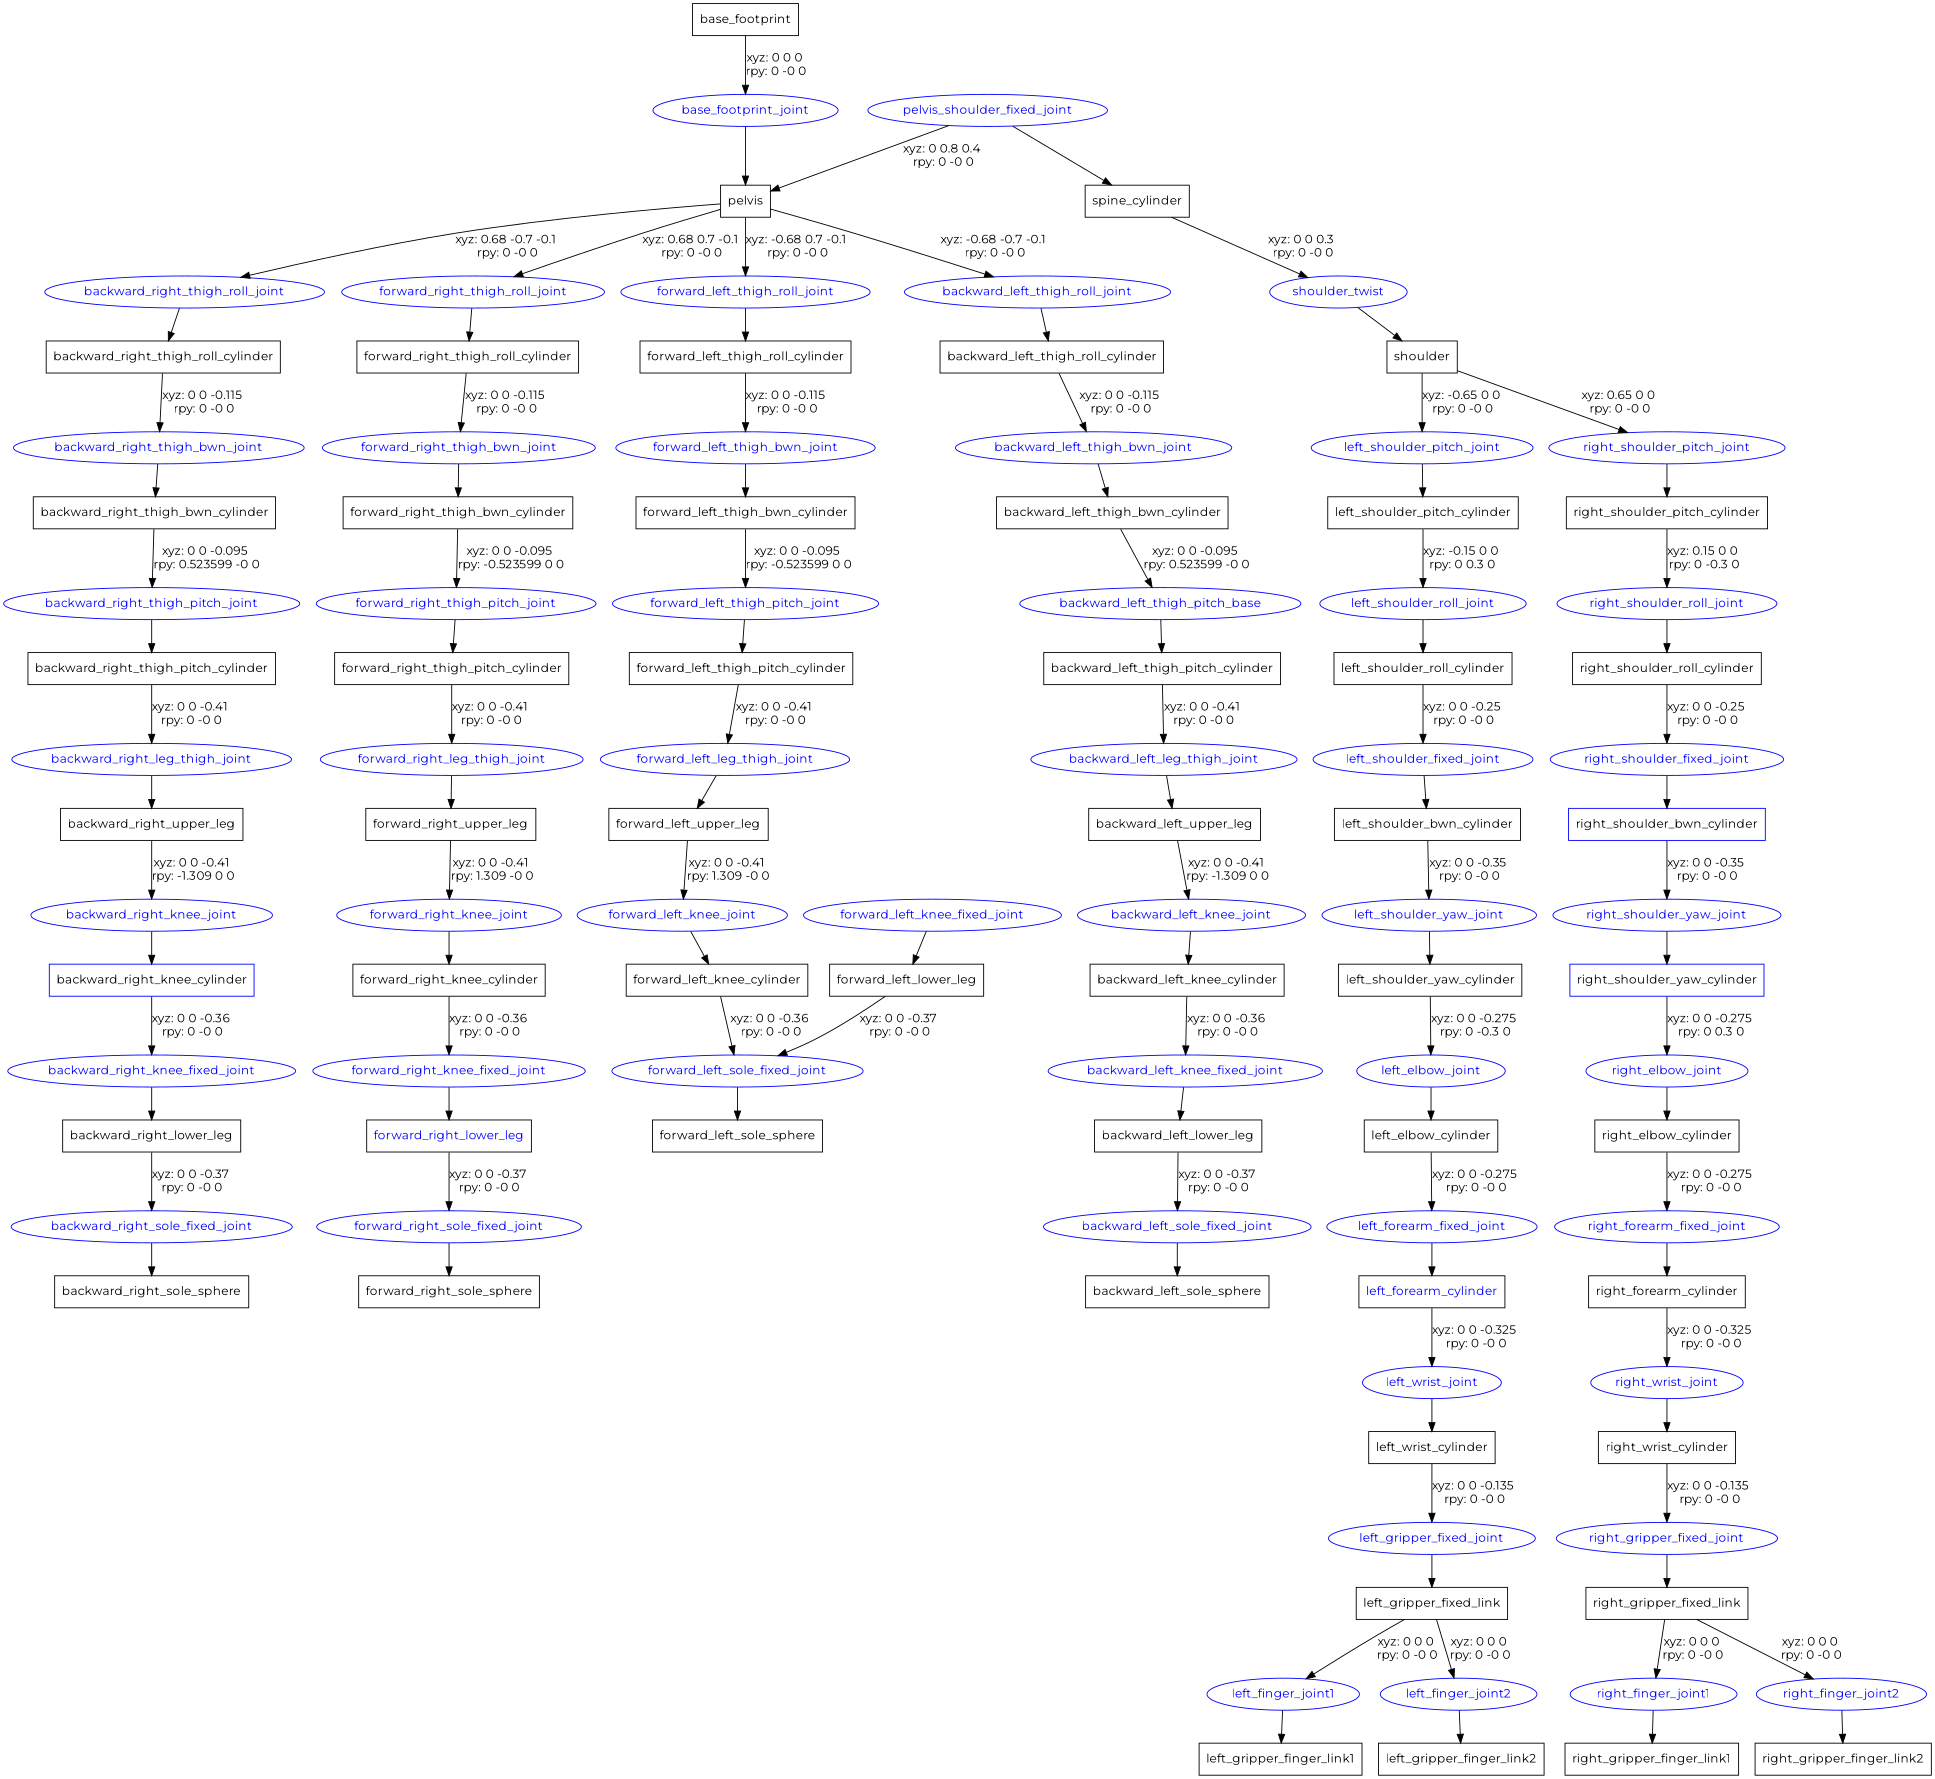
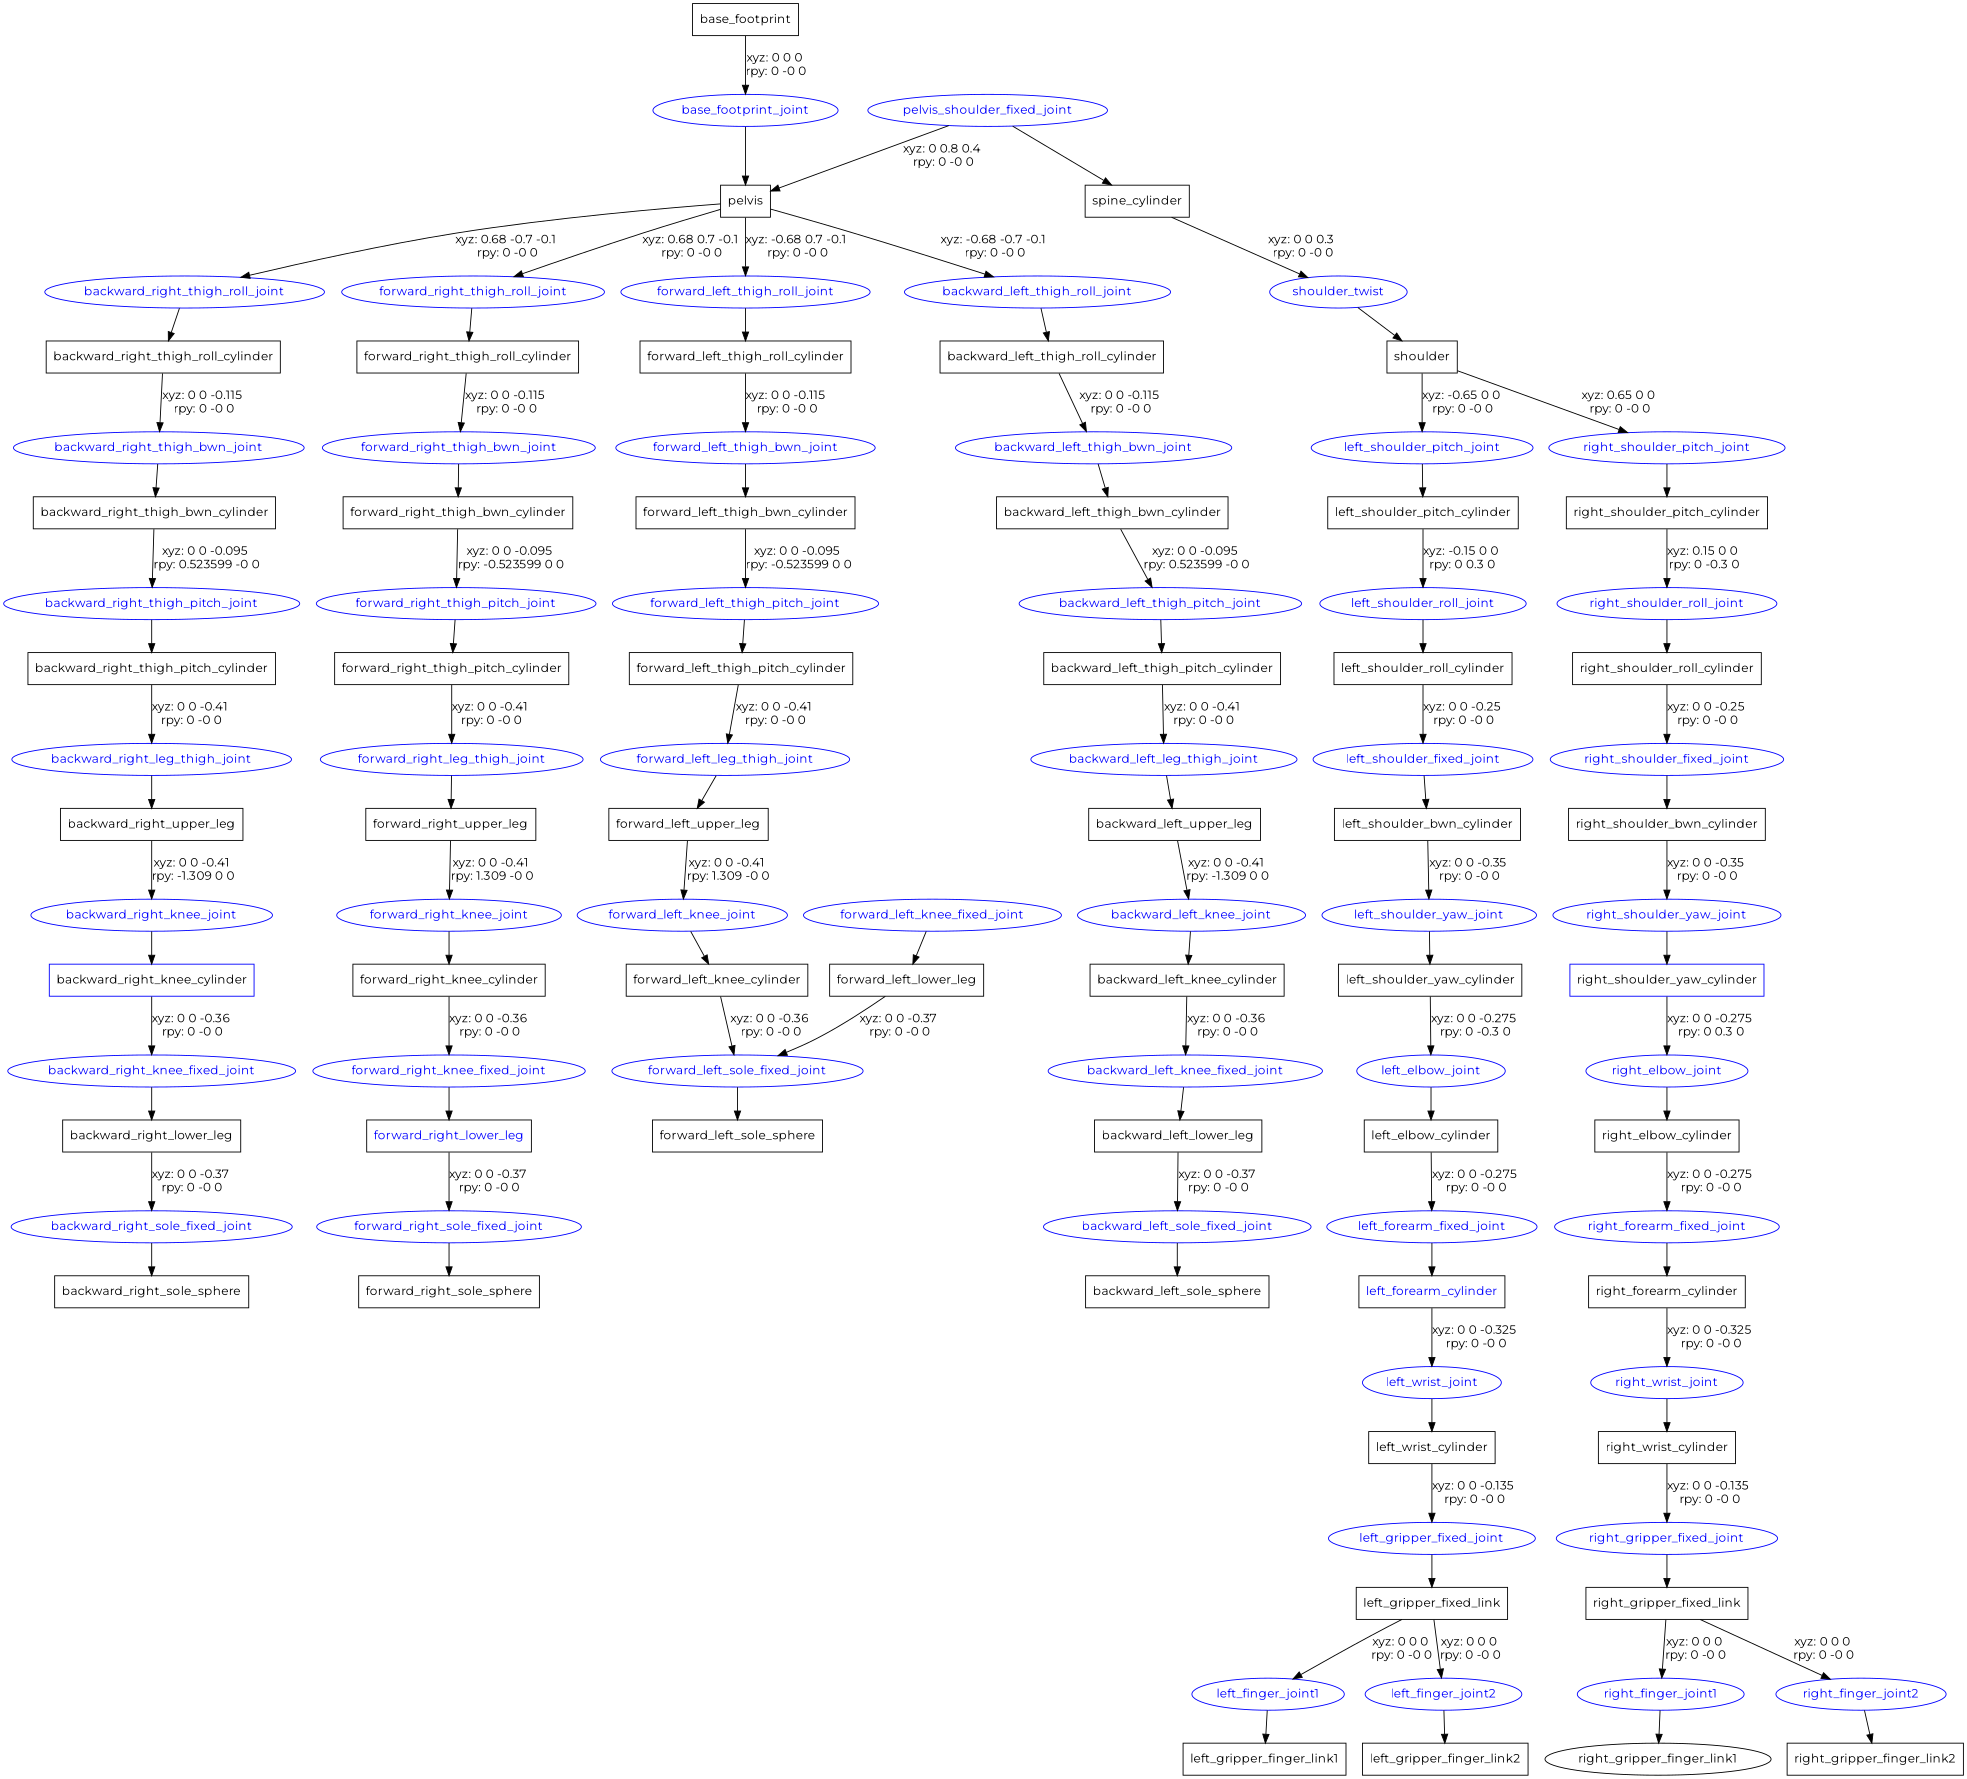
(1160, 604) -> (1160, 604)
(1667, 824) -> (1667, 824)
(1652, 1759) -> (1658, 1759)
